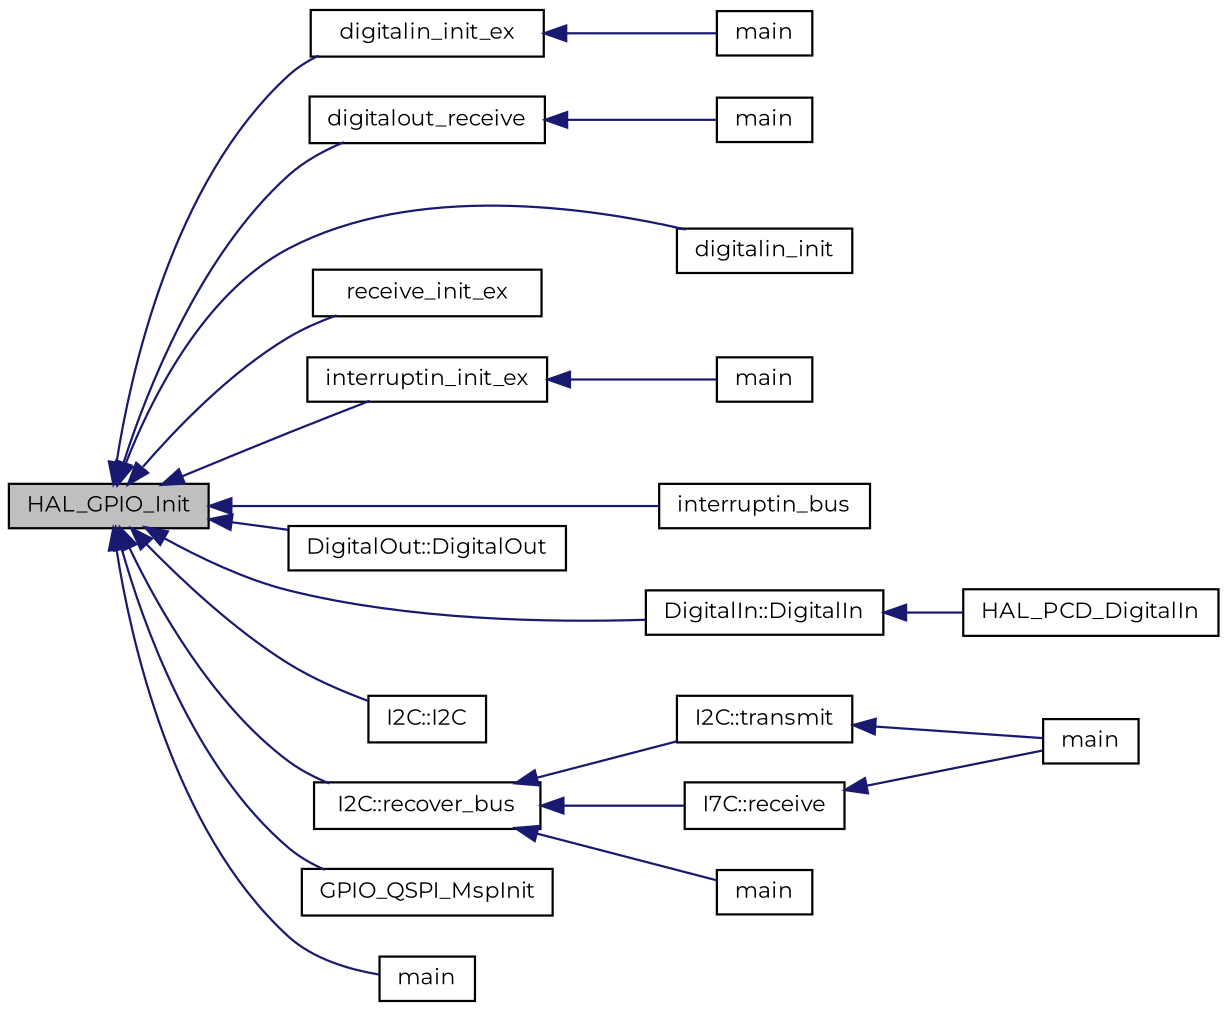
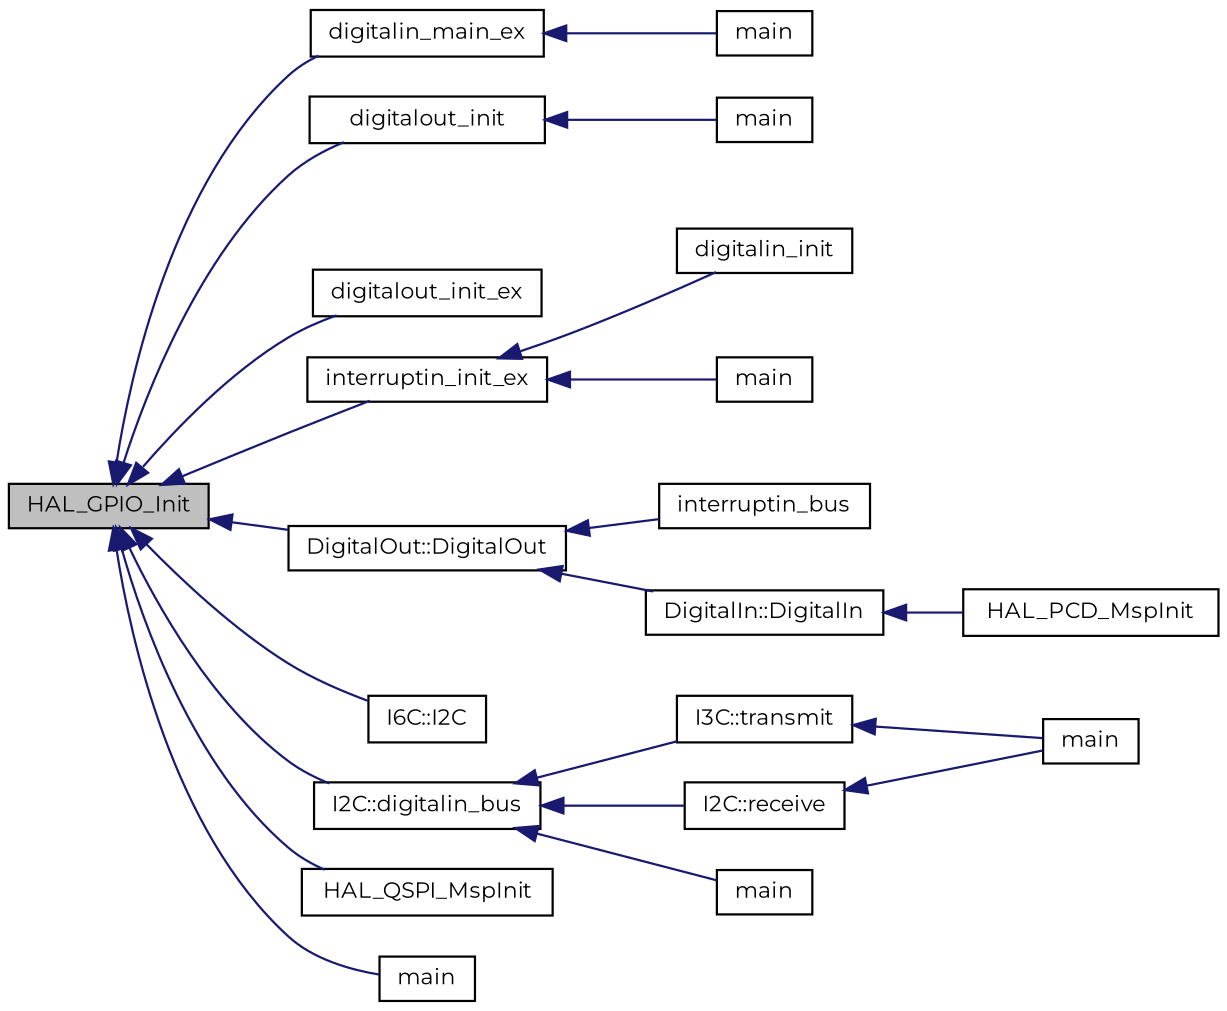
(427, 33) -> (427, 33)
(427, 120) -> (427, 120)
(349, 225) -> (619, 314)
(427, 293) -> (427, 293)
(446, 506) -> (624, 524)
(399, 610) -> (607, 583)
(1091, 613) -> (1091, 613)
(427, 719) -> (427, 719)
(765, 719) -> (765, 719)
(427, 806) -> (427, 806)
(765, 806) -> (765, 806)
(427, 892) -> (427, 892)
